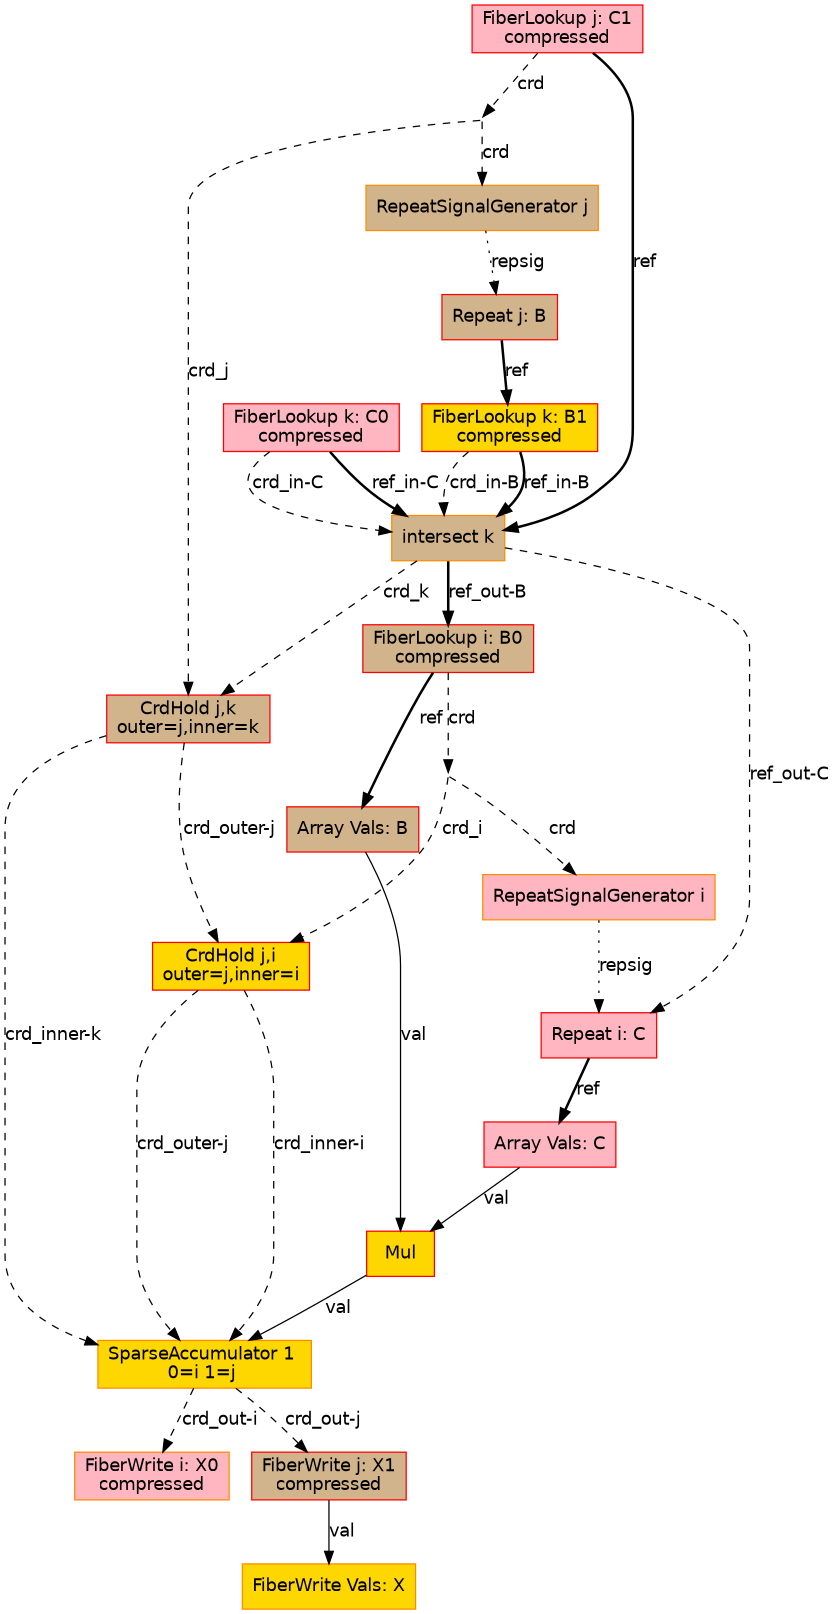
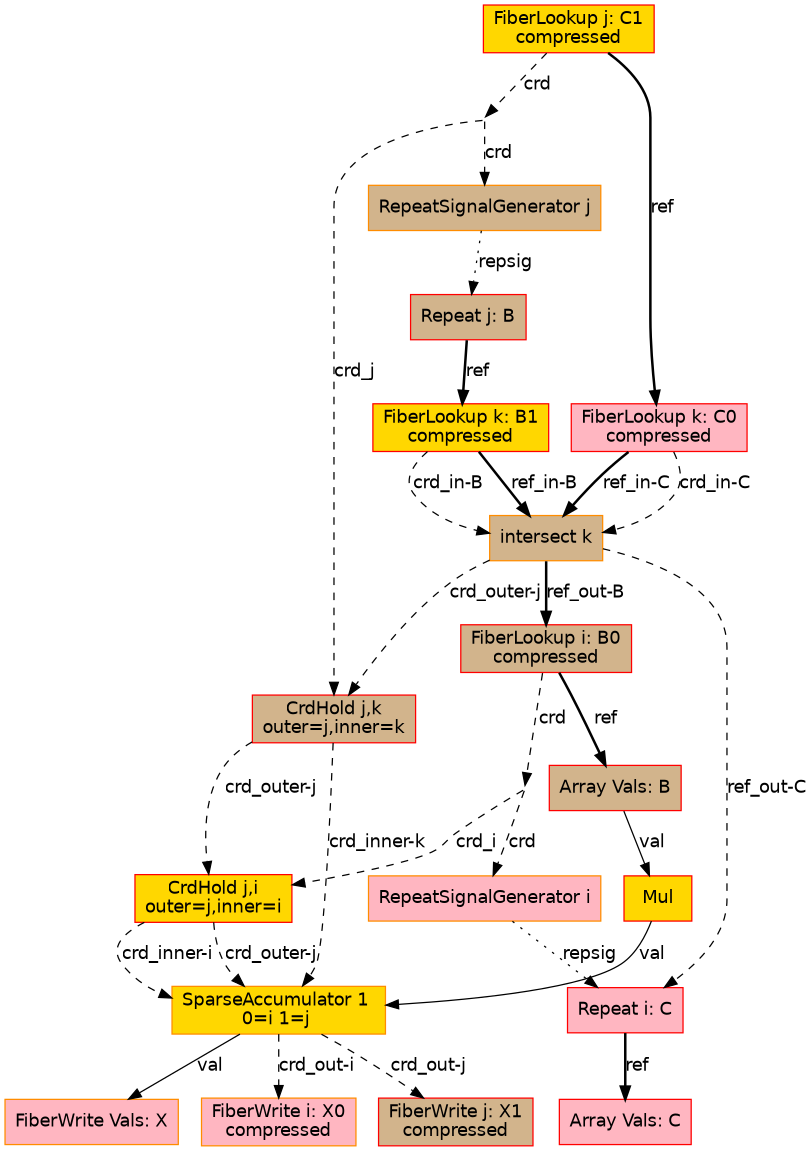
(557, 29) -> (569, 29)
(633, 316) -> (650, 214)
(406, 593) -> (495, 593)
(480, 1195) -> none
(329, 1526) -> (190, 1063)
(329, 1587) -> (92, 1122)
